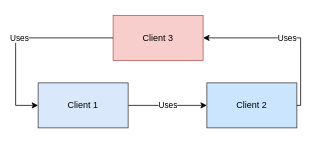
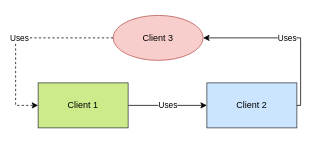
(70, 38) -> (70, 38)
(158, 38) -> (158, 38)
(83, 105) -> (83, 105)
